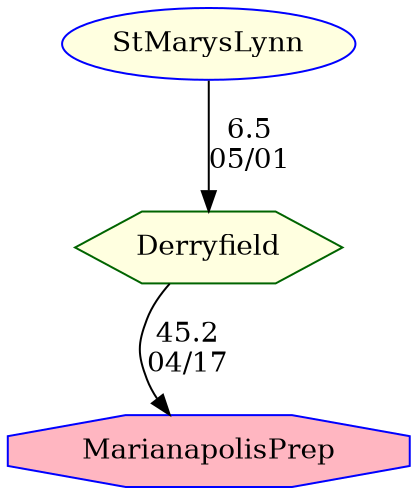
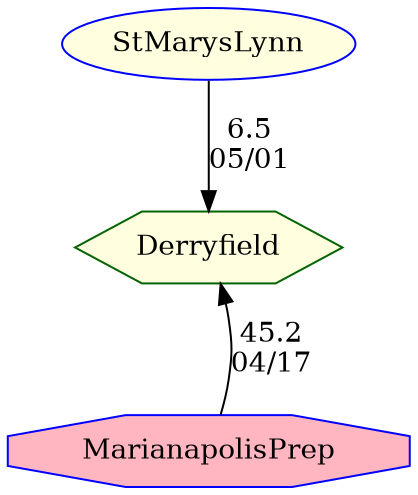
(141, 339) -> (231, 359)
